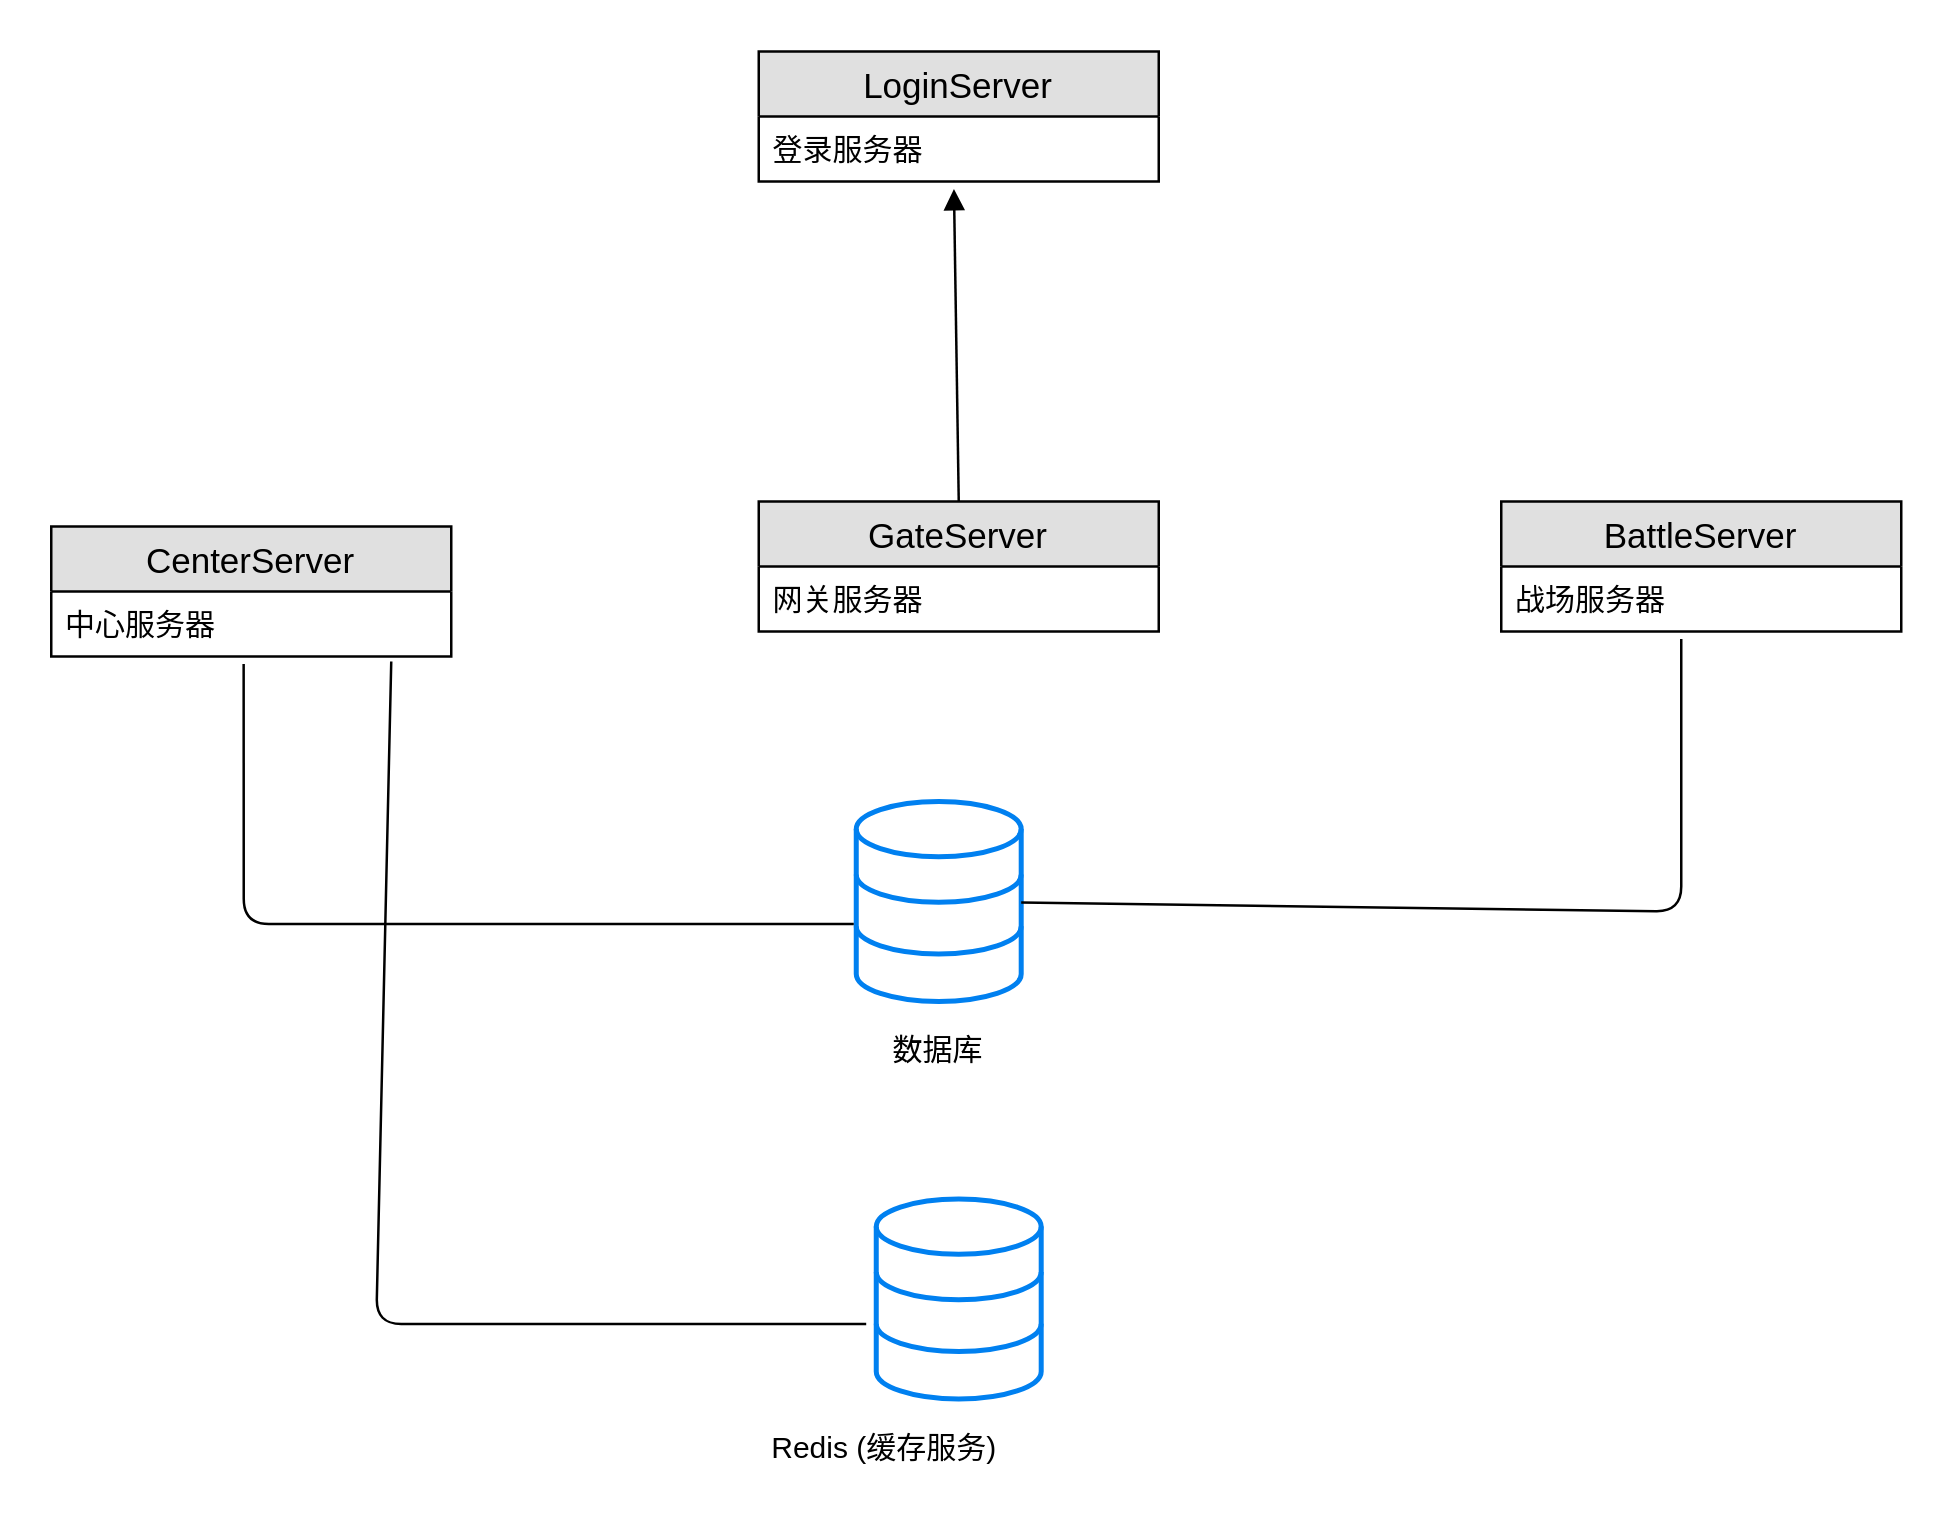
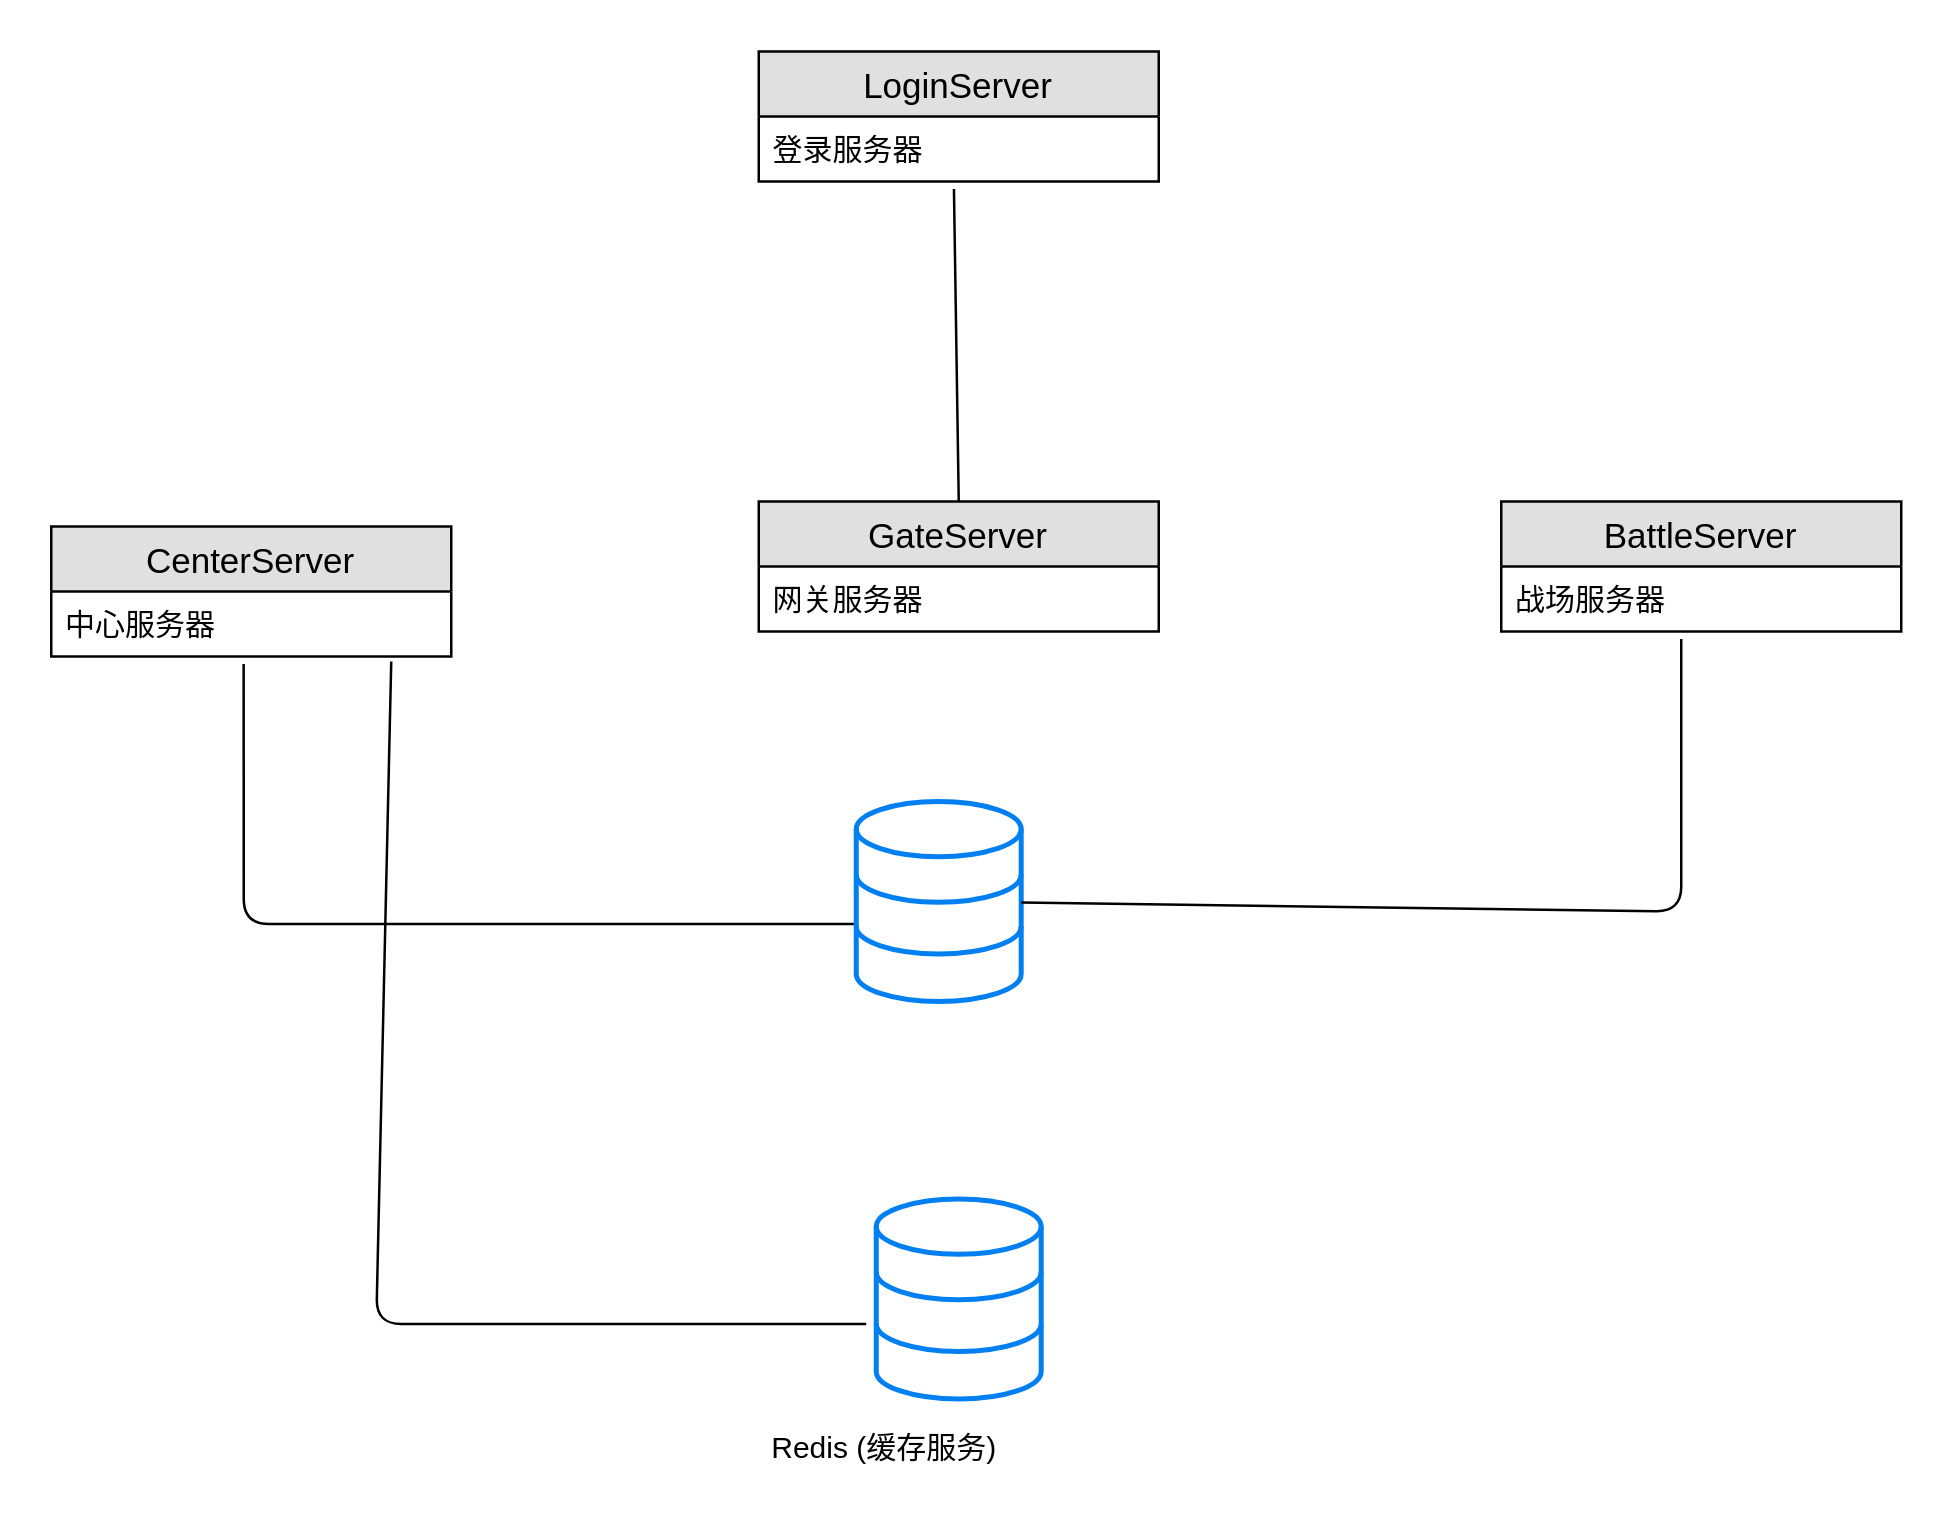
(954, 211) -> (954, 201)
(939, 1051) -> none
